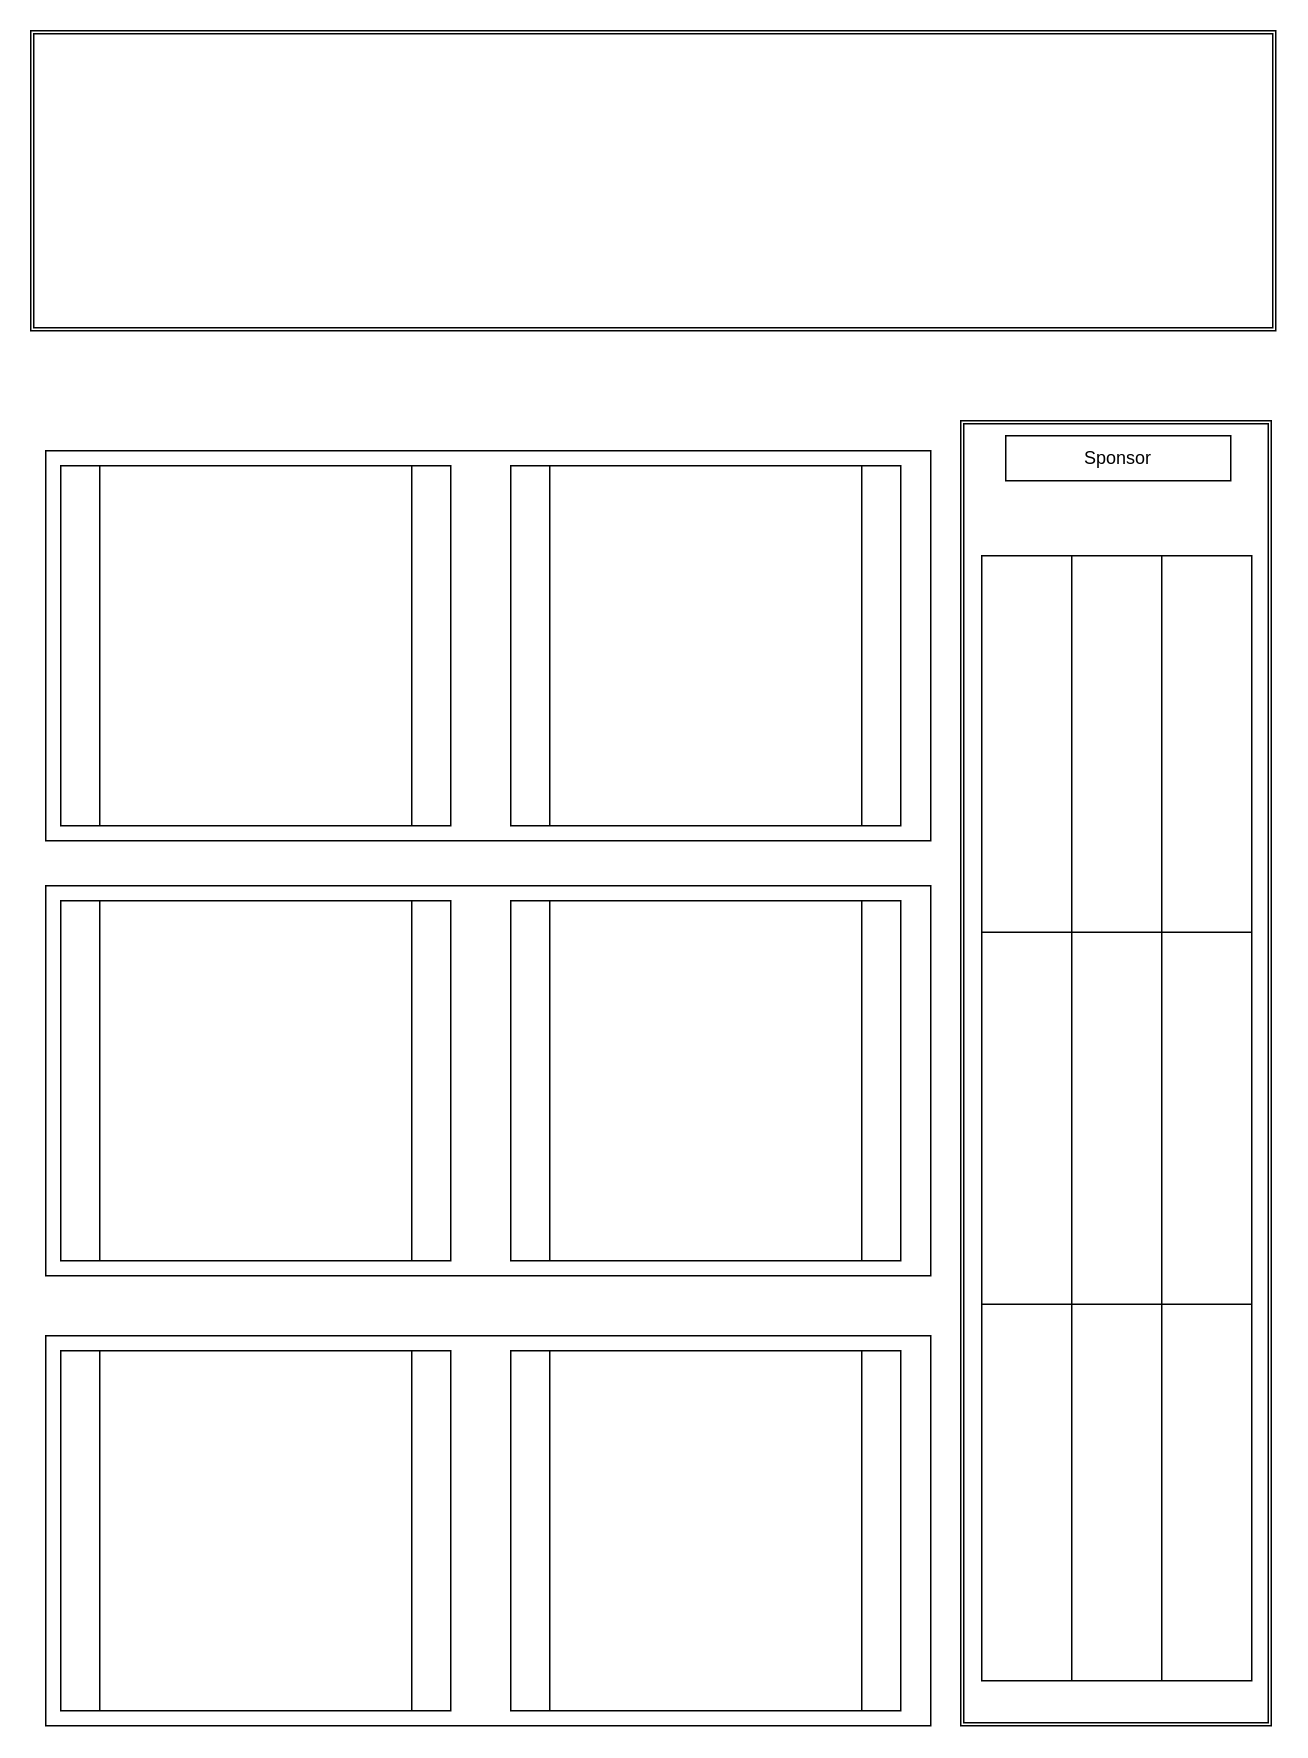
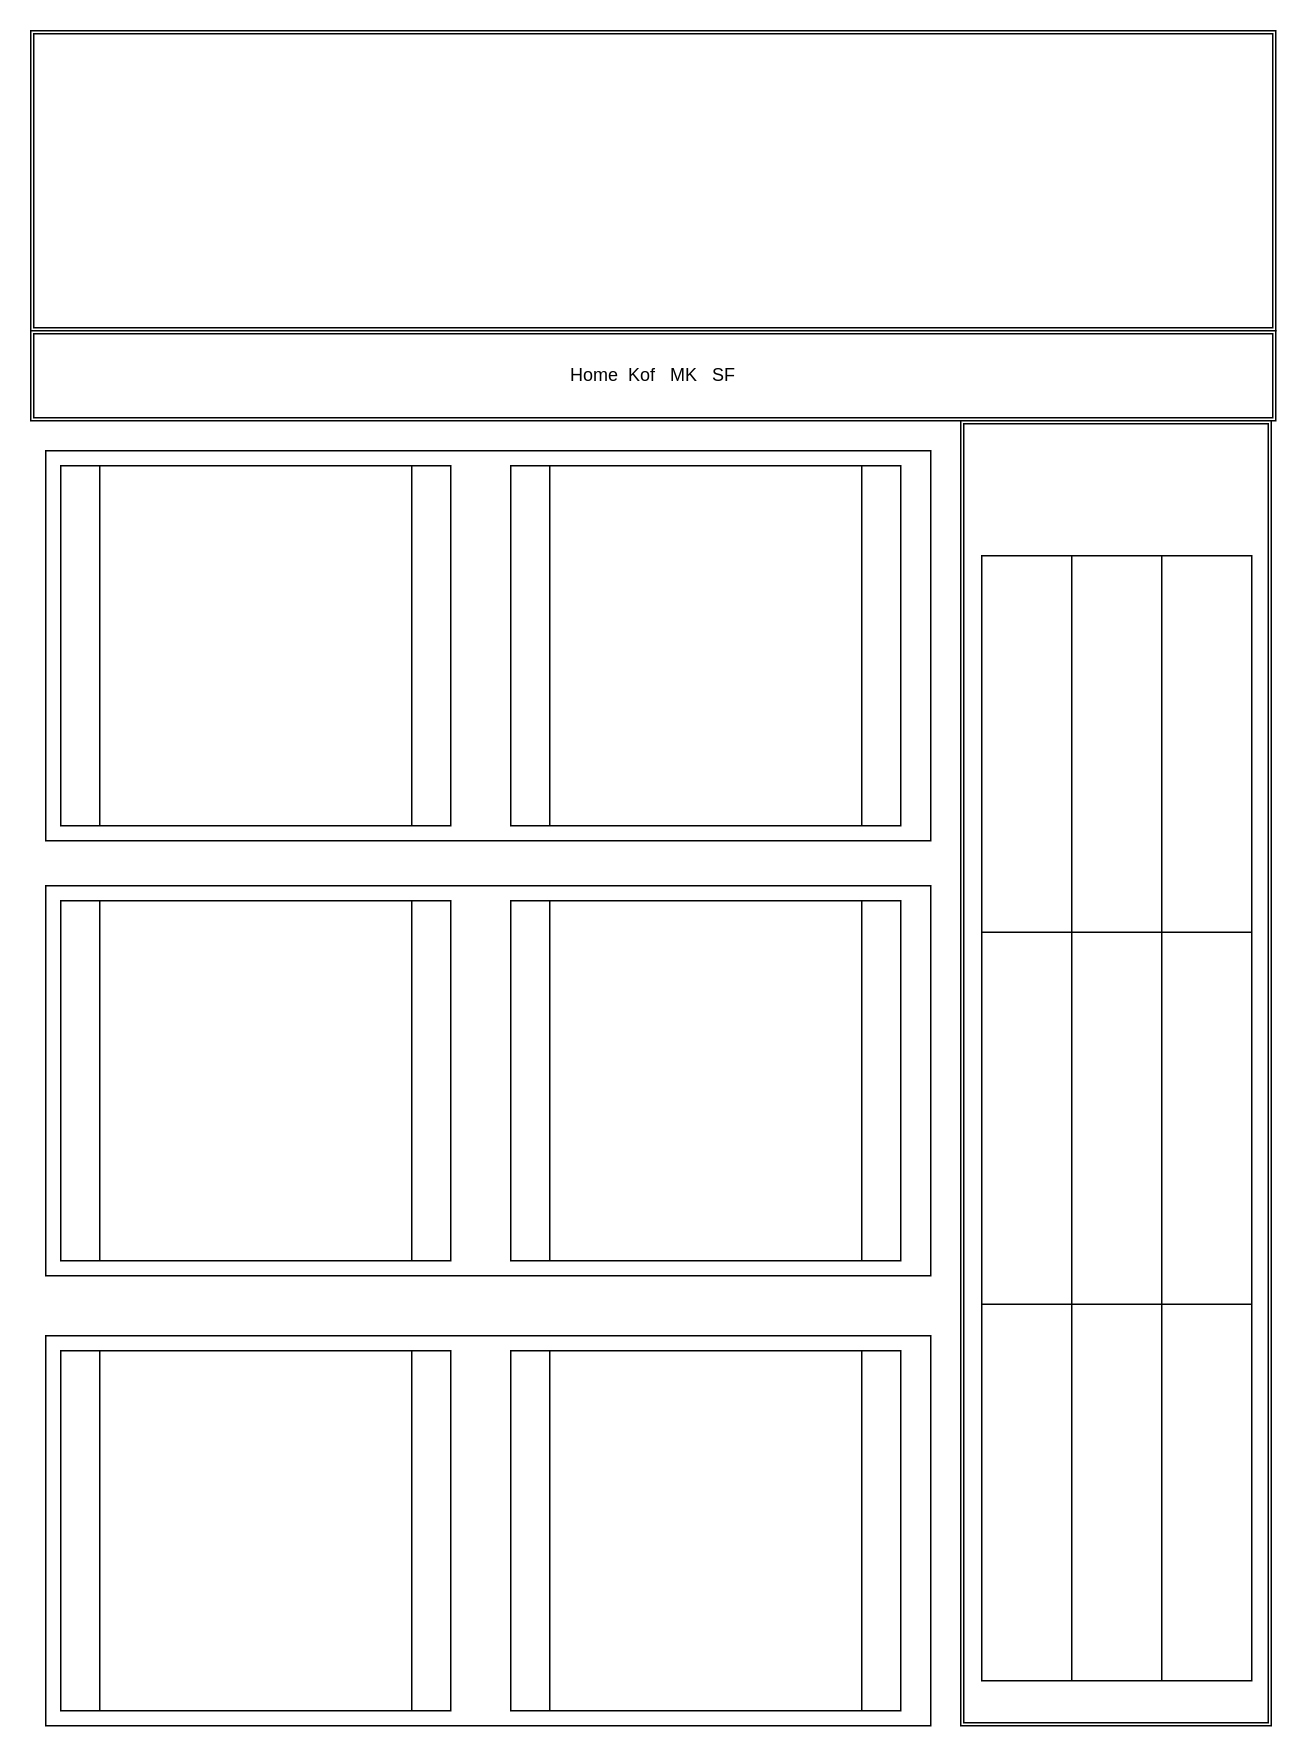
none -> (653, 376)
(1118, 458) -> none
